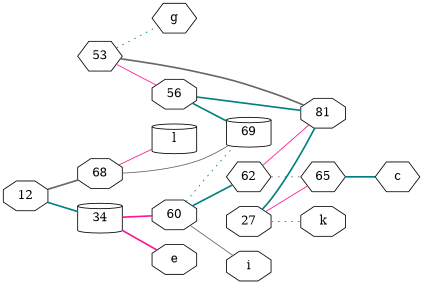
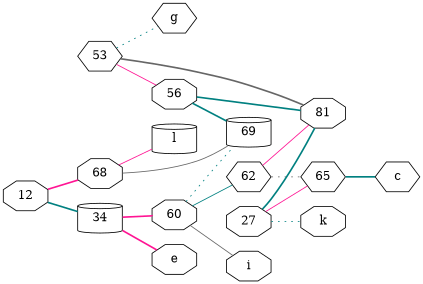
(63, 185) -> (63, 185)
(212, 195) -> (212, 195)
